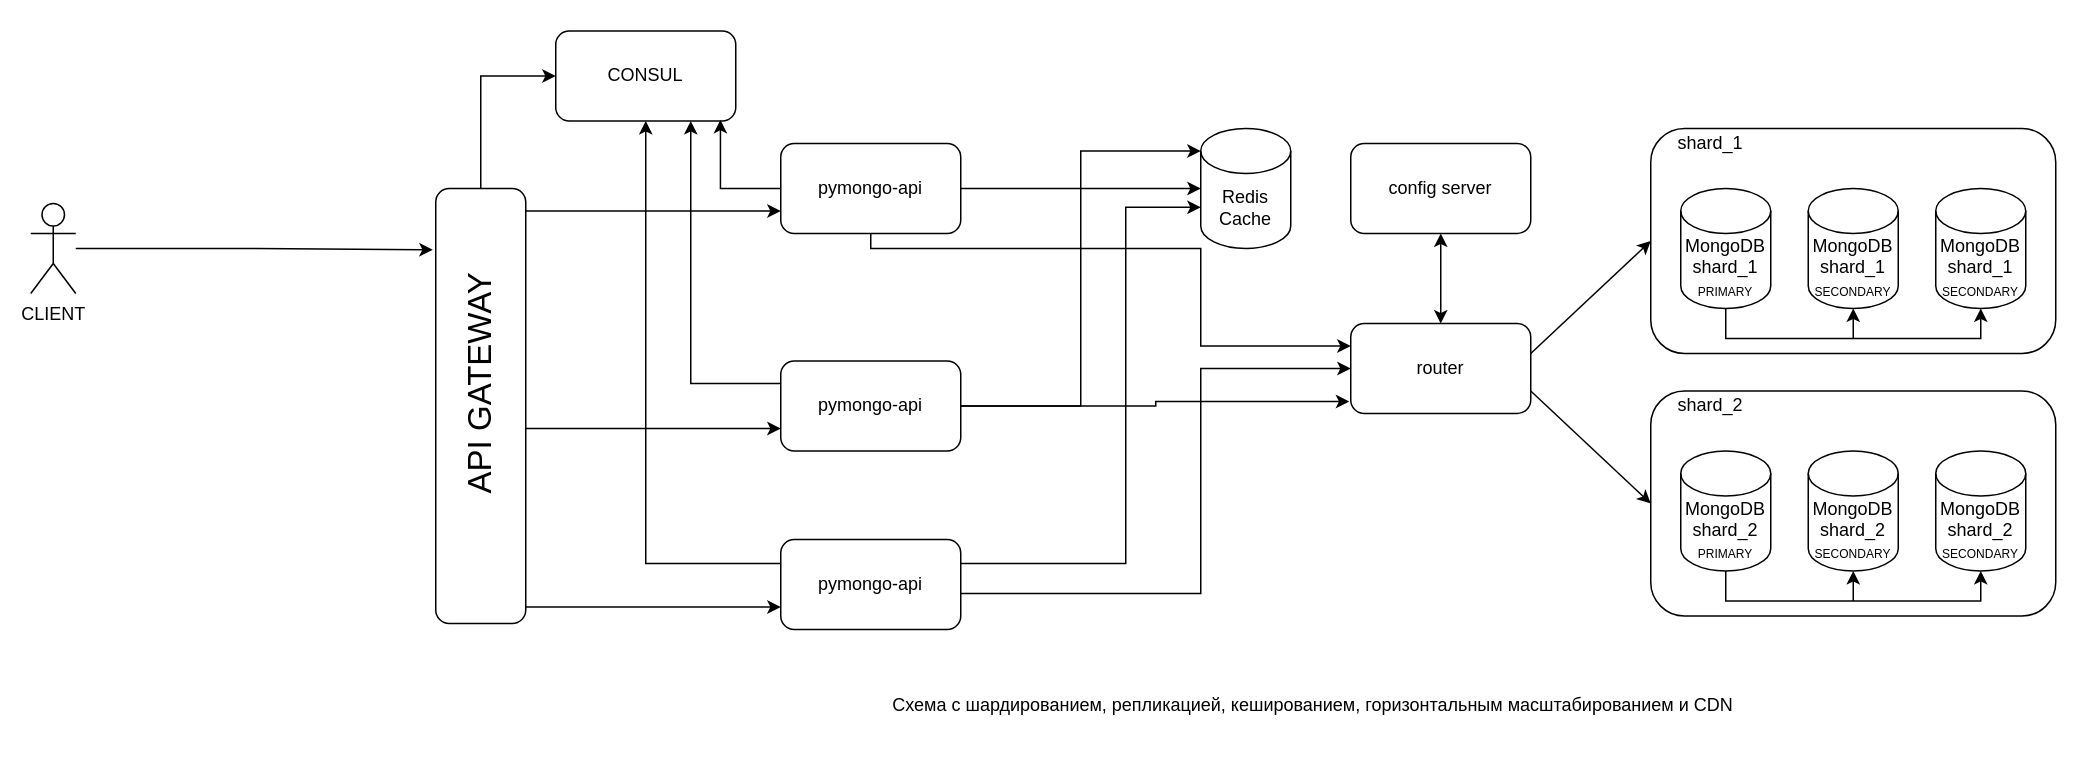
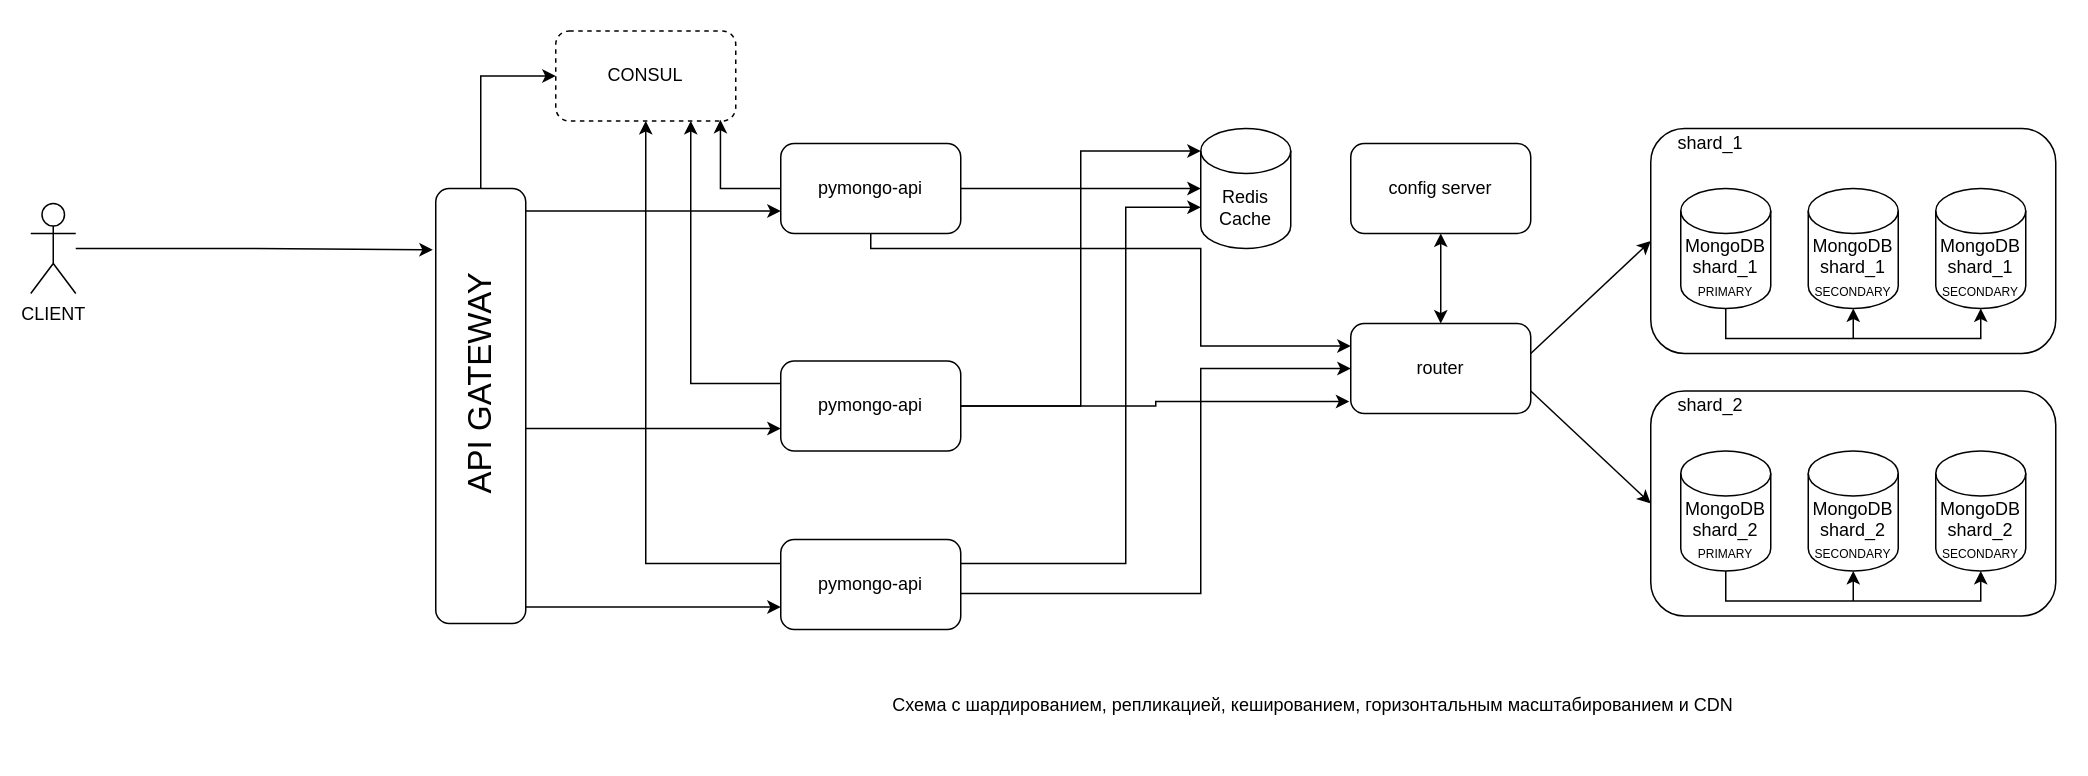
(646, 76) -> (646, 76)
